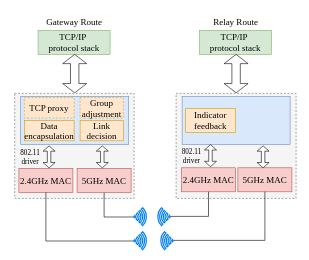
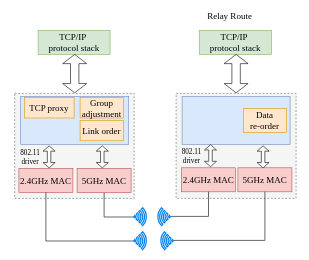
(74, 21) -> none
(236, 21) -> (230, 15)
(49, 108) -> (49, 108)
(102, 108) -> (102, 108)
(211, 120) -> none
none -> (265, 120)
(49, 131) -> none
(102, 131) -> (102, 131)
